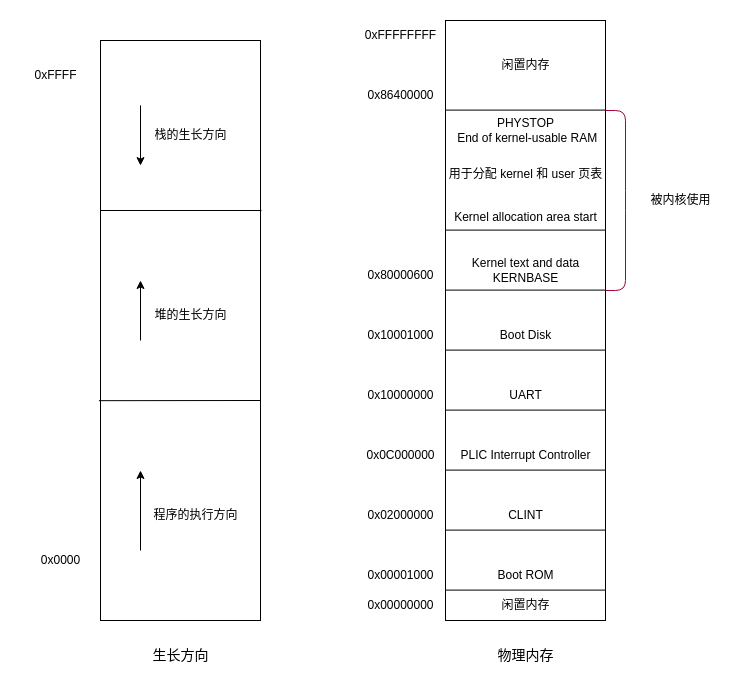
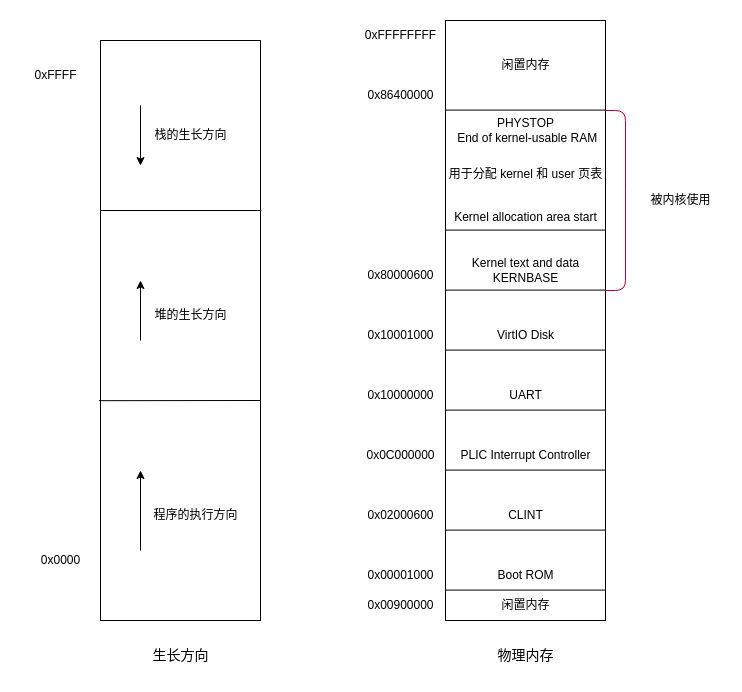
(526, 336) -> (526, 336)
(401, 516) -> (401, 516)
(401, 606) -> (401, 606)
